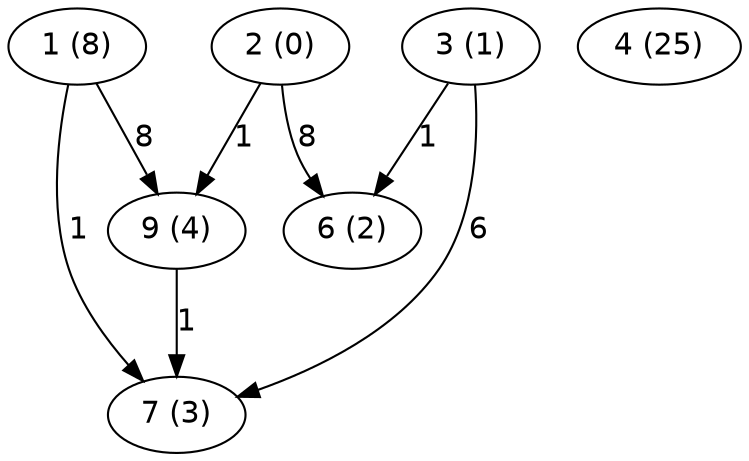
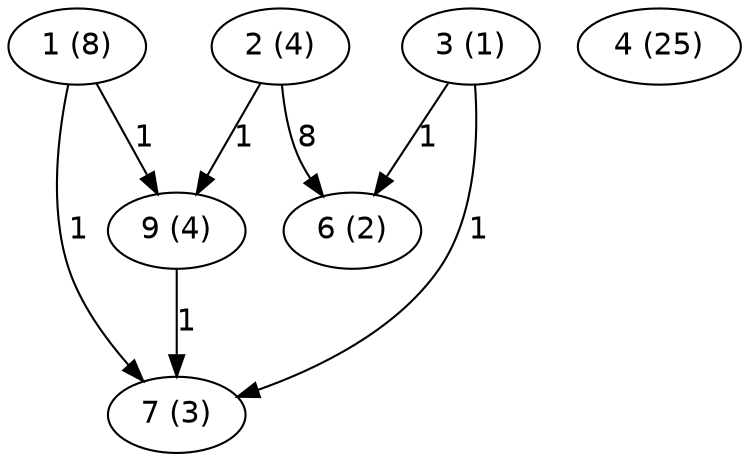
(280, 47) -> (280, 47)
(145, 139) -> (145, 139)
(479, 231) -> (479, 231)
